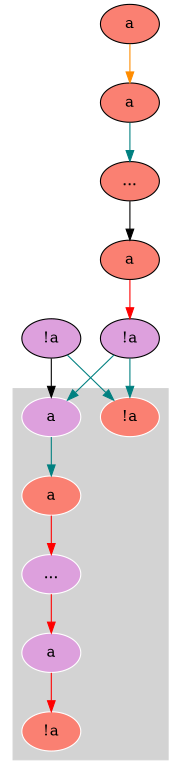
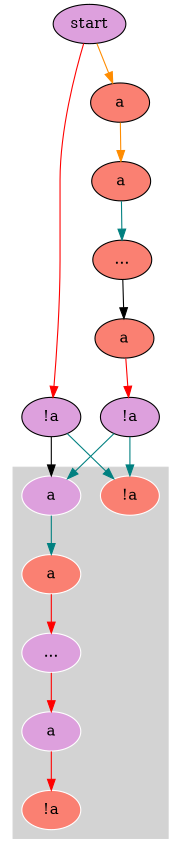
none -> (90, 24)
